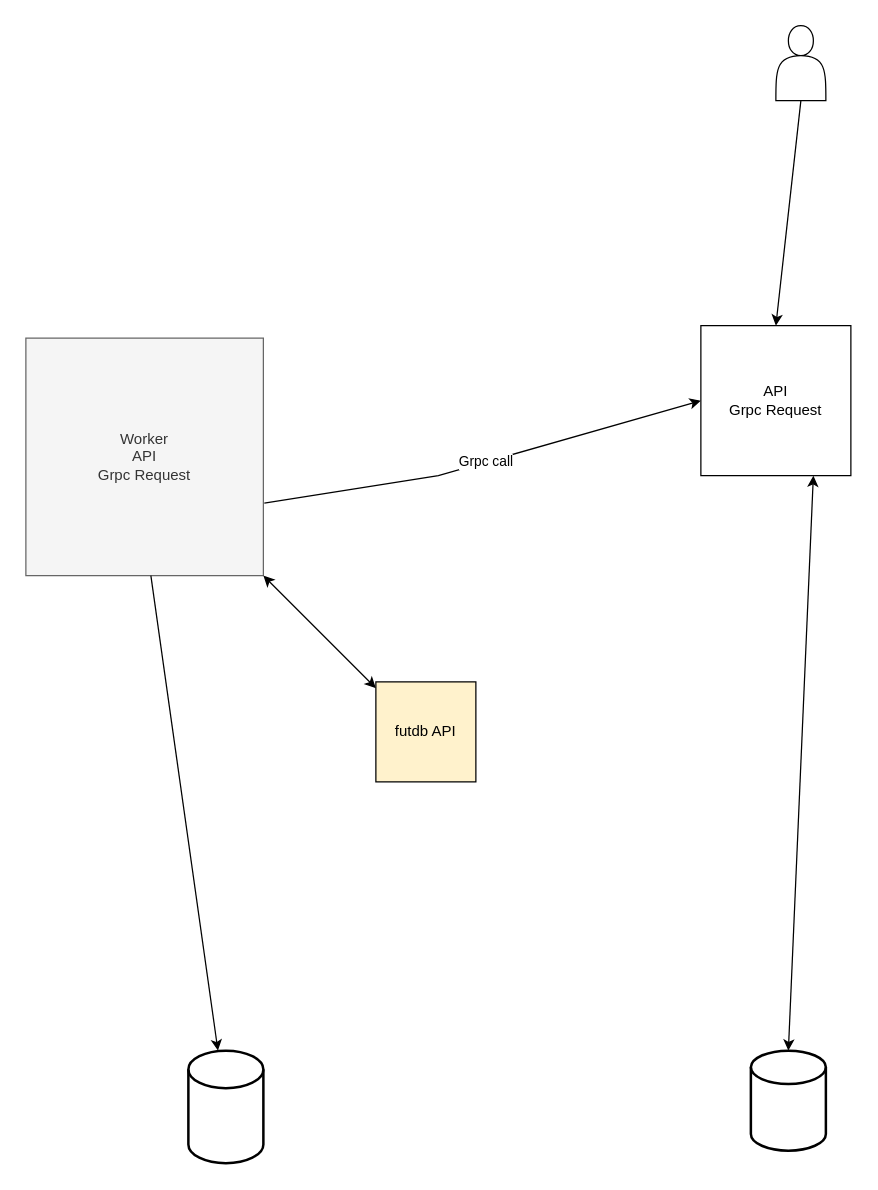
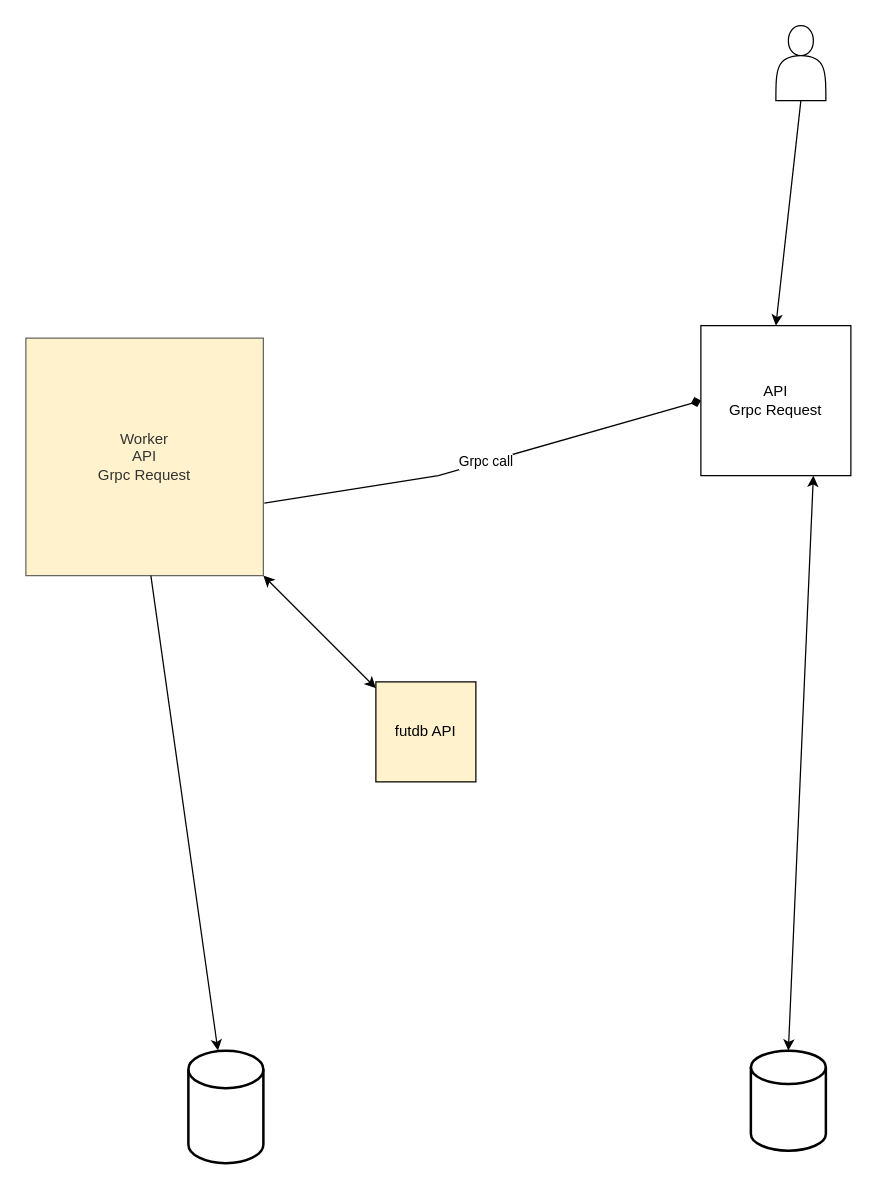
(691, 403) -> (690, 404)
(144, 457) -> (144, 457)
